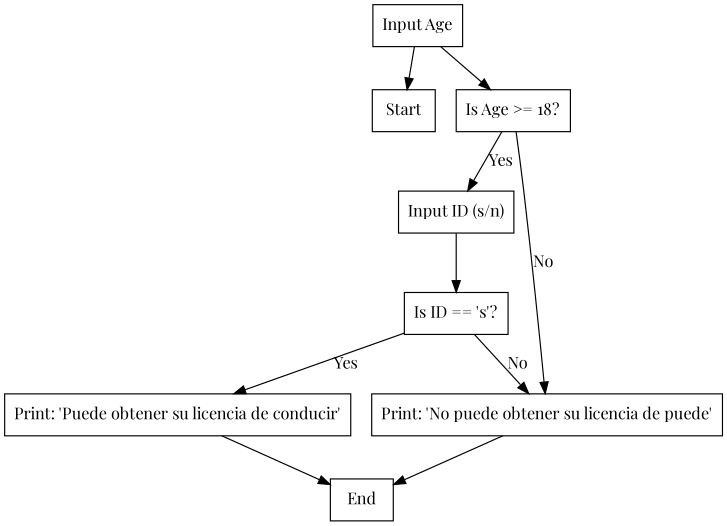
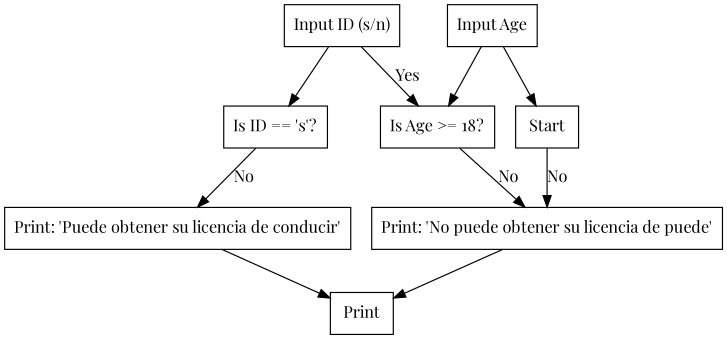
(488, 156) -> (386, 72)
(498, 360) -> (547, 172)
(346, 364) -> (244, 178)
(362, 500) -> (362, 313)
